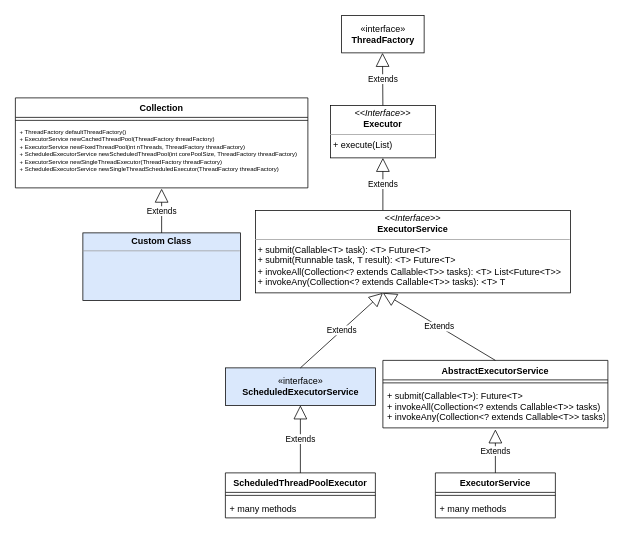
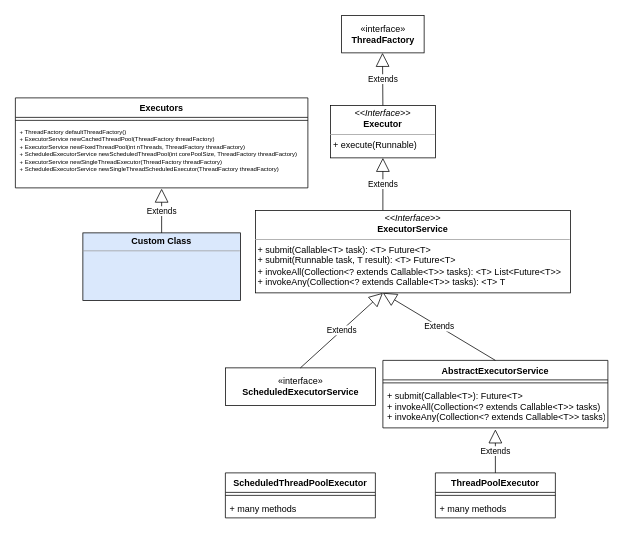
(161, 108) -> (161, 108)
(366, 122) -> (376, 122)
(300, 387) -> (300, 387)
(300, 446) -> none
(495, 483) -> (495, 483)
